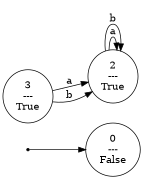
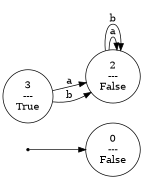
(113, 76) -> (113, 76)
